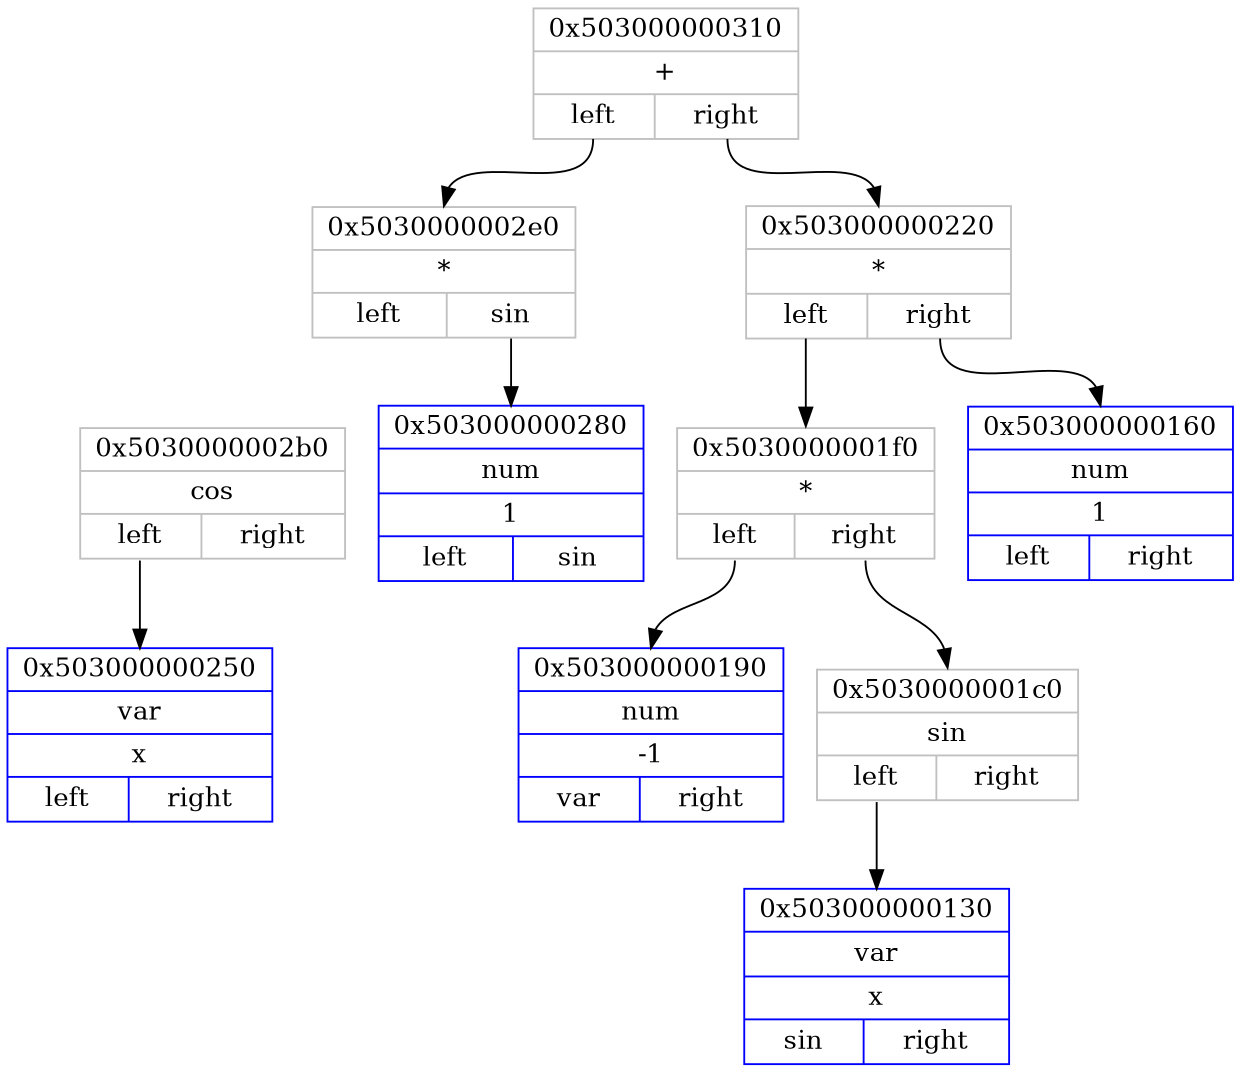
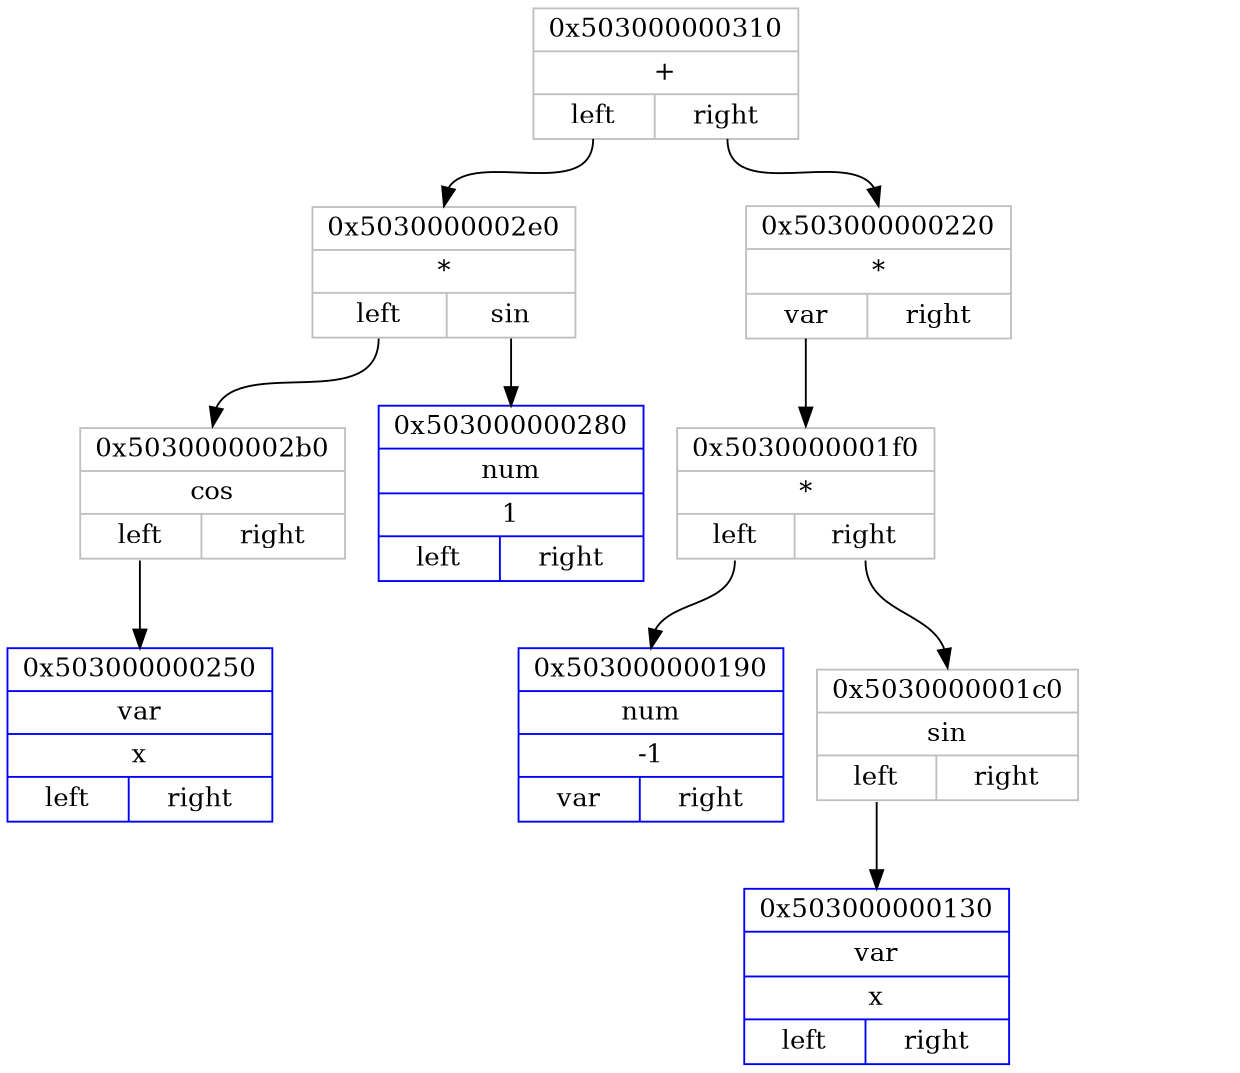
(807, 315) -> (807, 315)
none -> (305, 382)
(1101, 493) -> none
(578, 558) -> (572, 558)
(804, 1041) -> (805, 1041)
